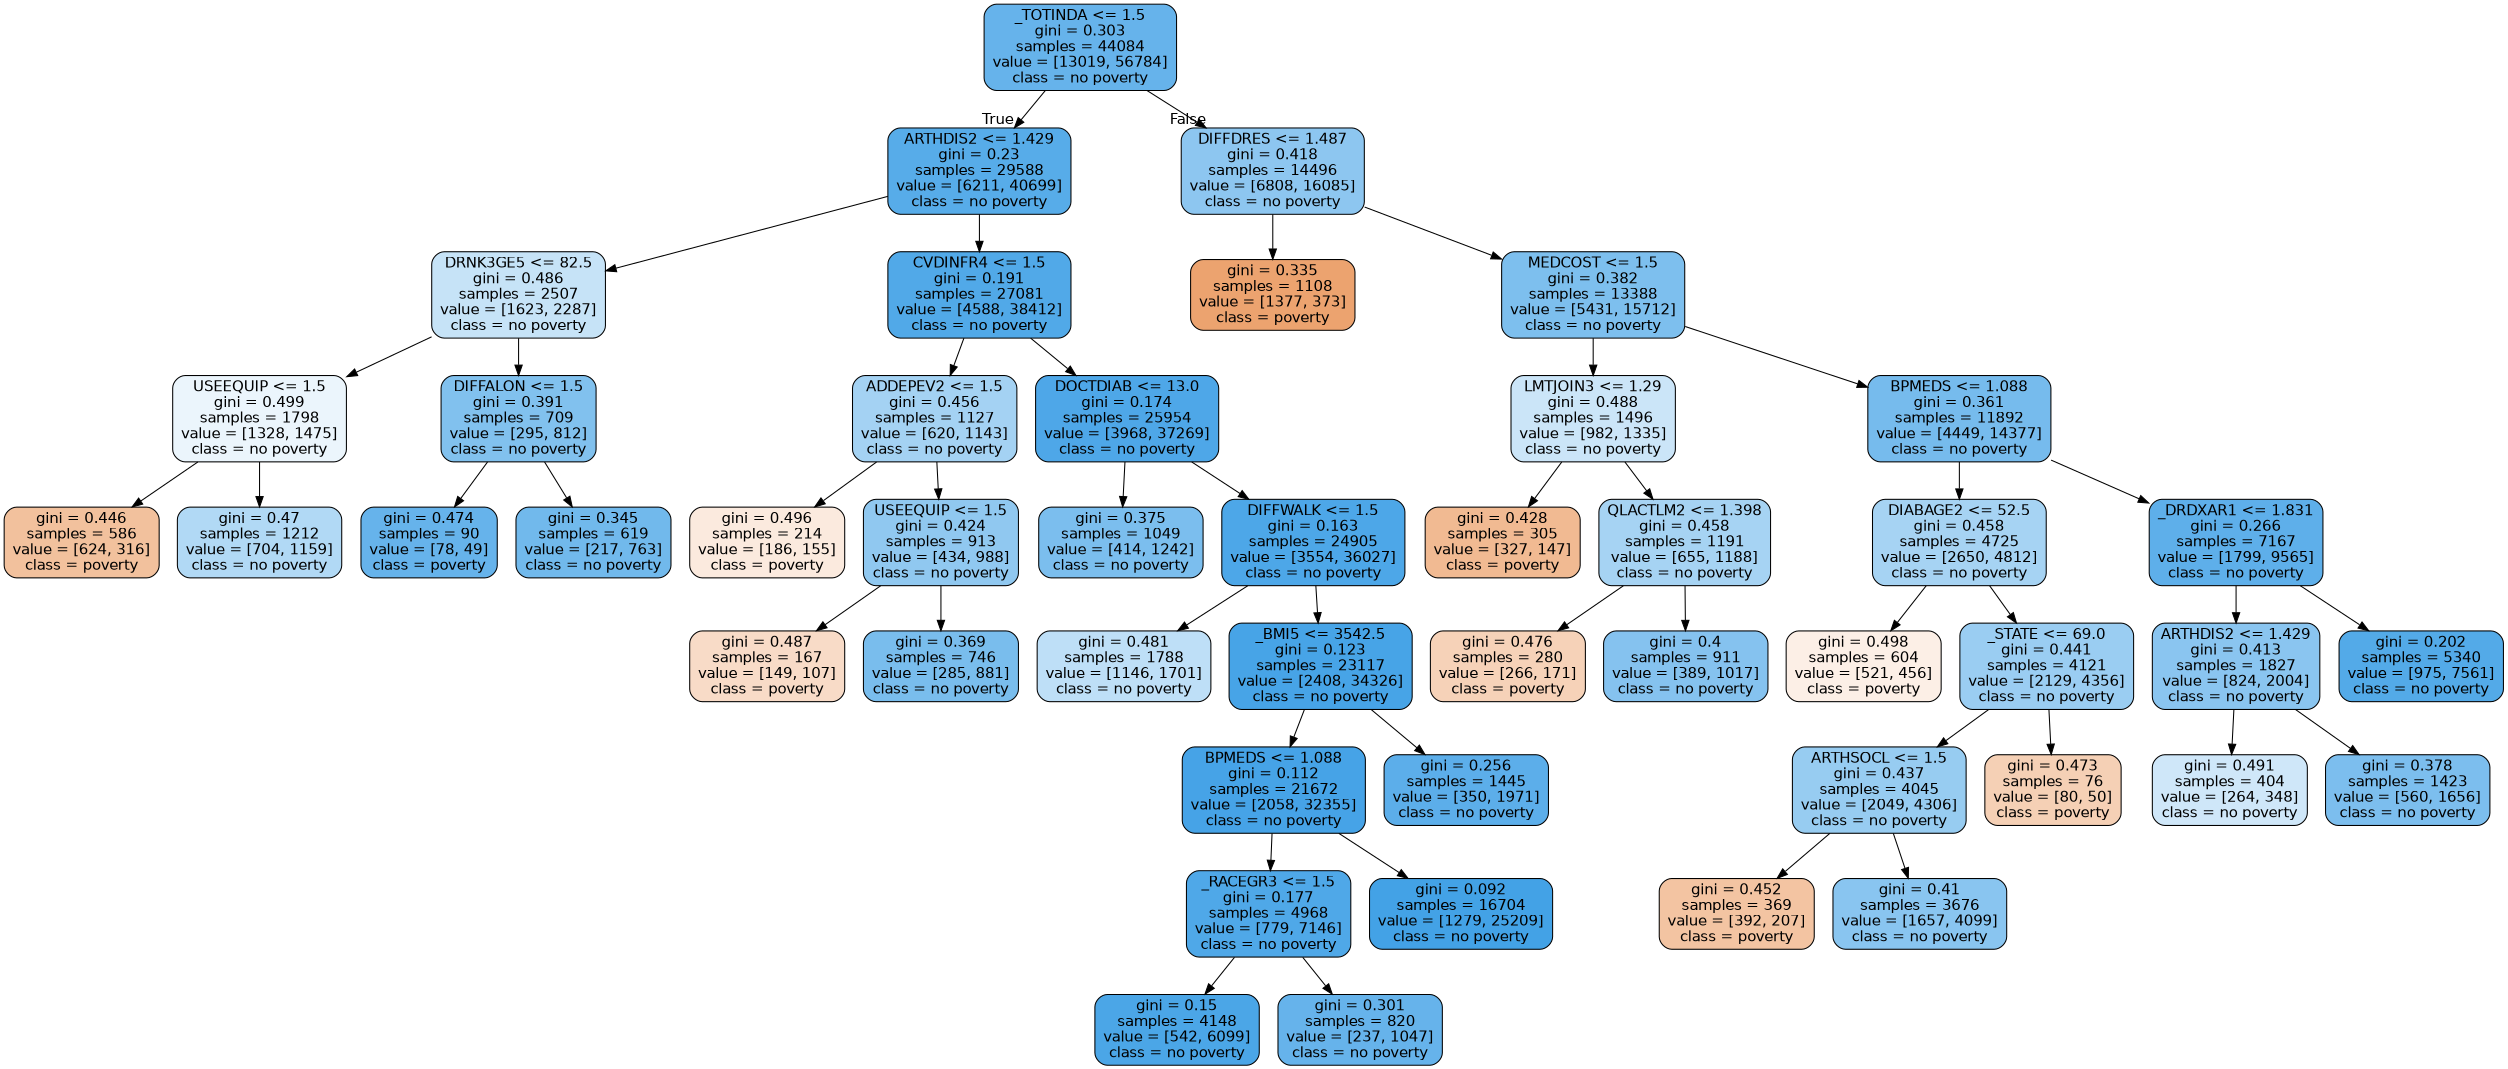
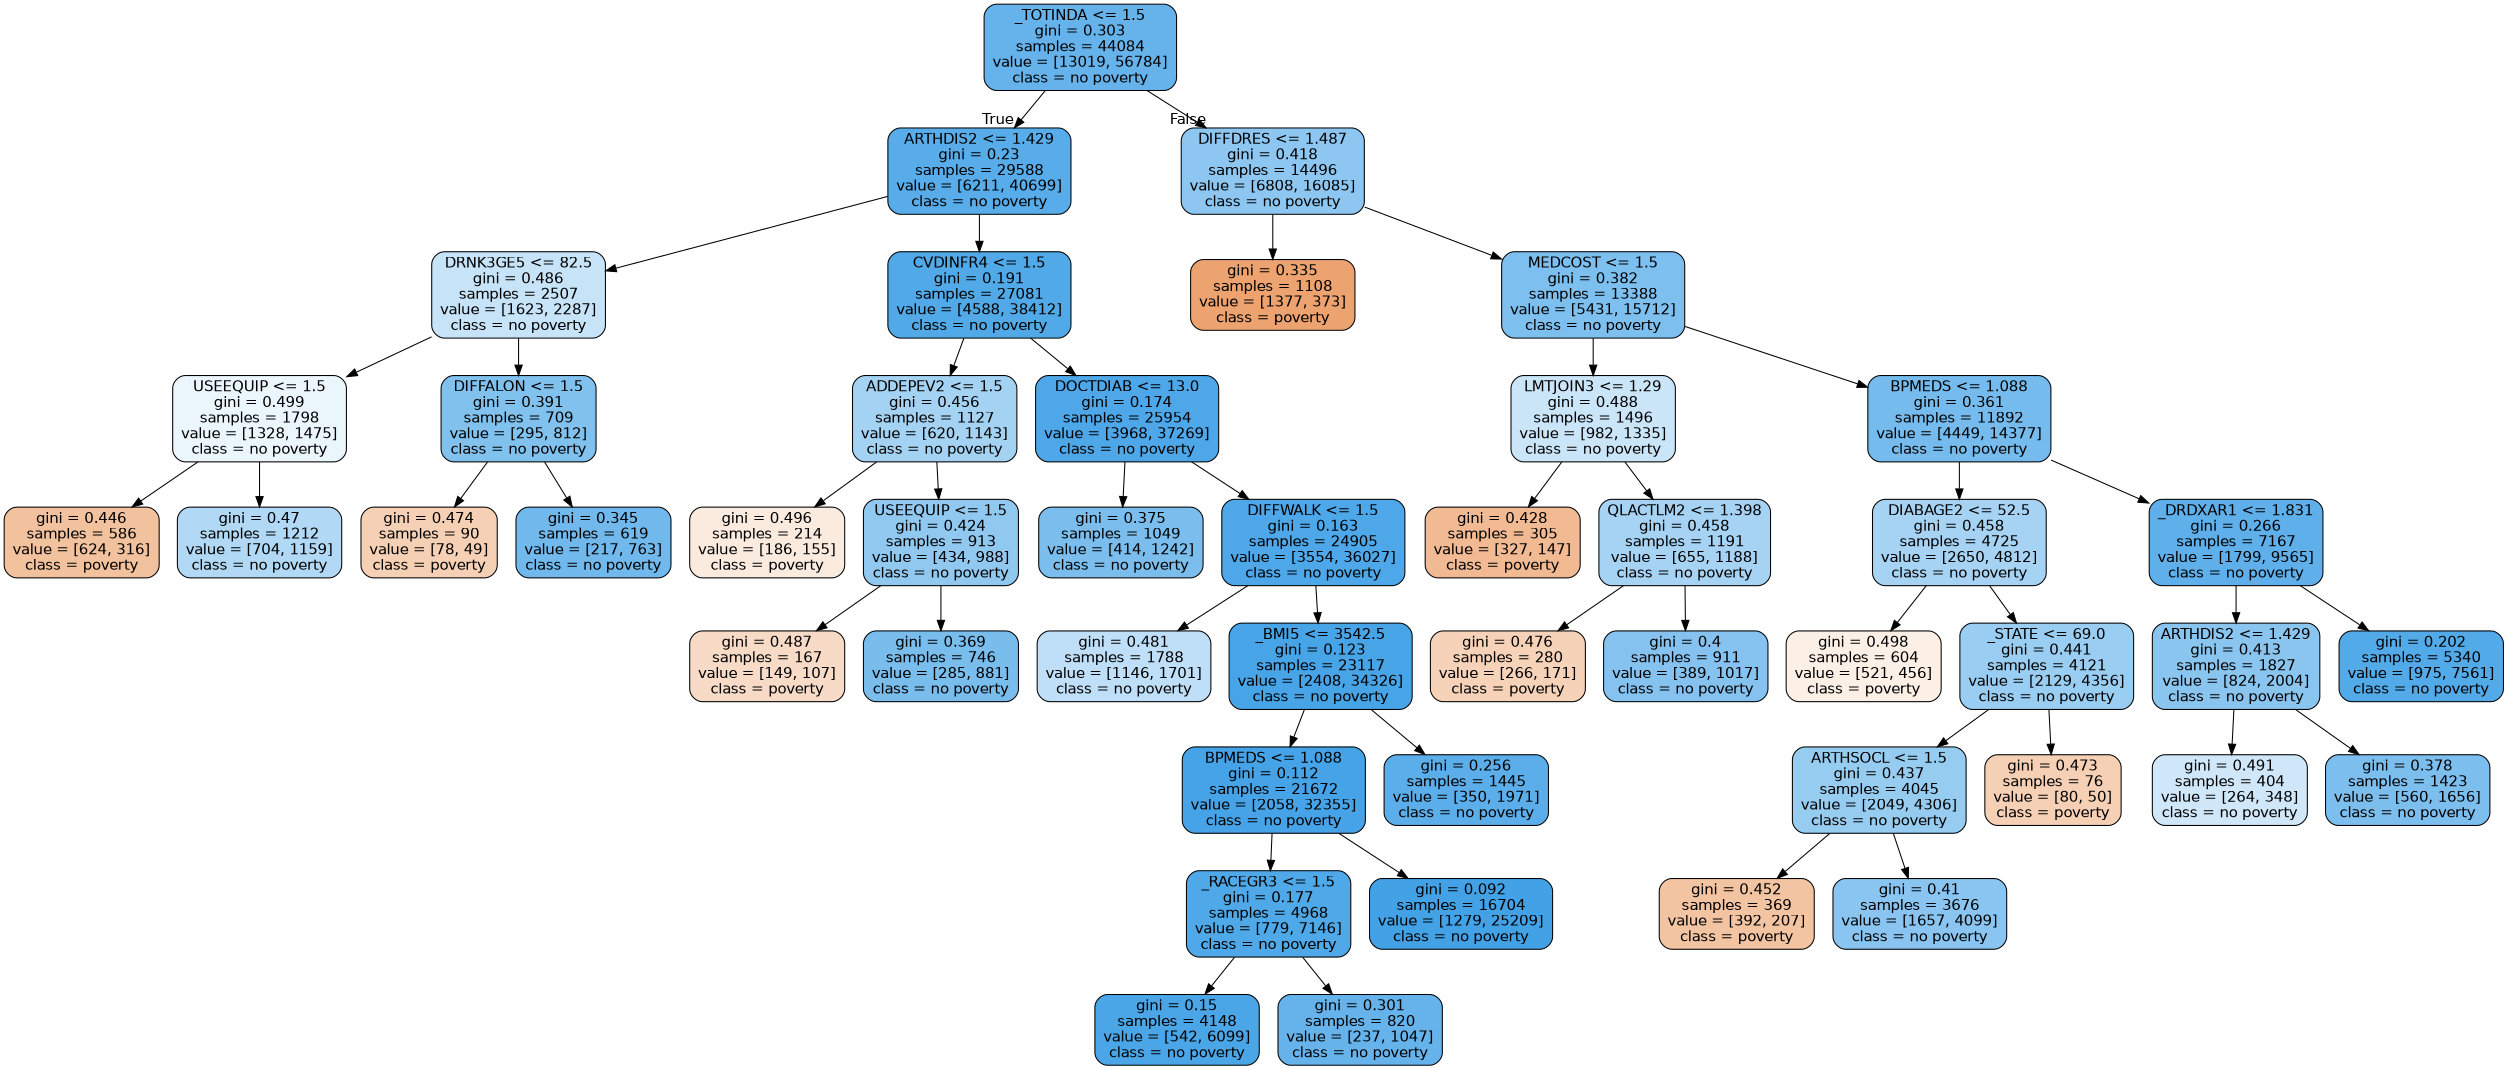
(429, 543) -> (429, 543)
